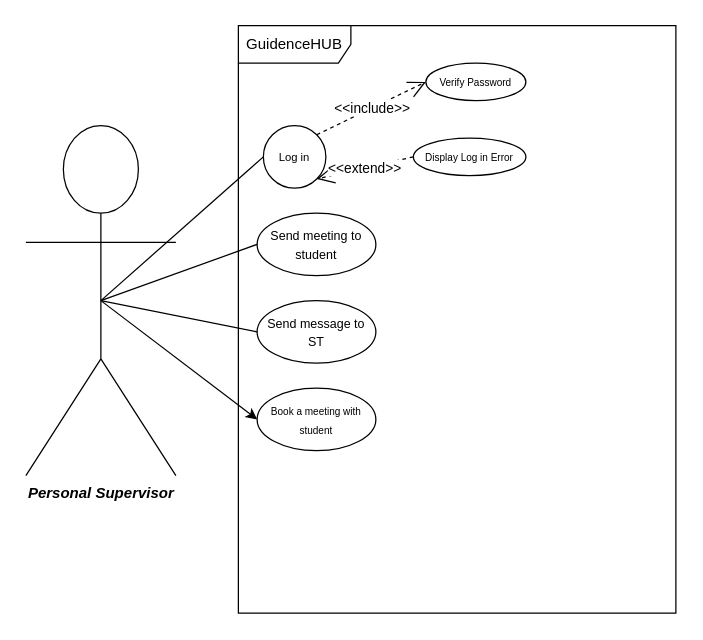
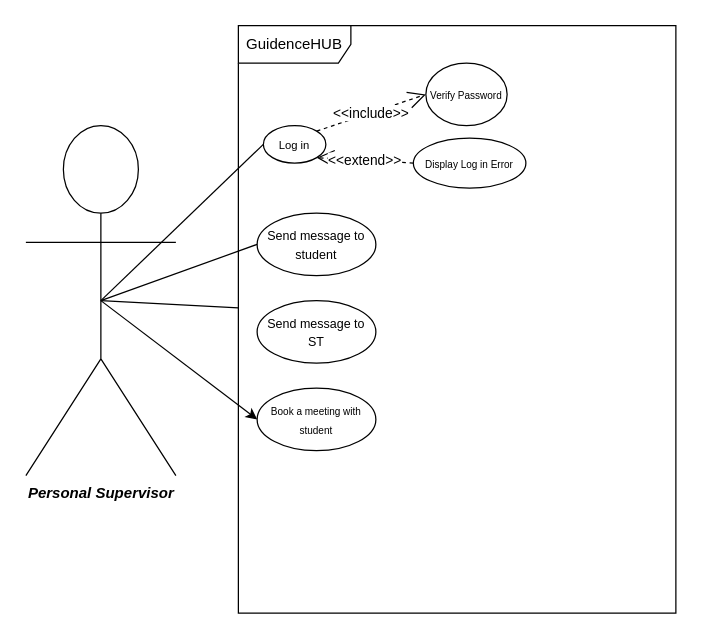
(476, 82) -> (466, 94)
(294, 157) -> (294, 144)
(469, 157) -> (469, 163)
(316, 244) -> (316, 244)
(180, 317) -> (170, 304)
